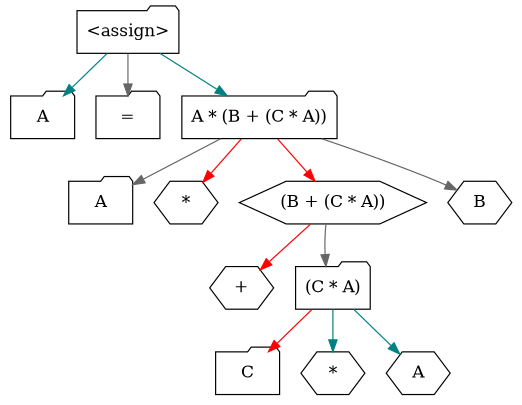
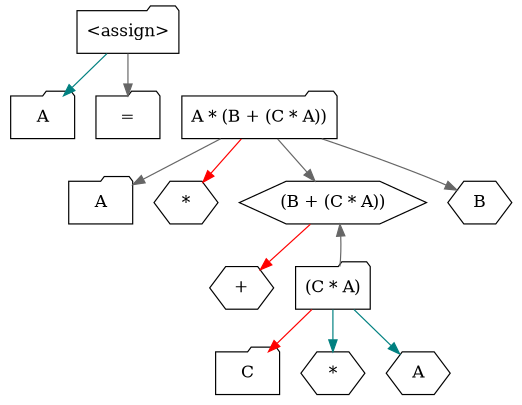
(188, 71) -> none
(292, 155) -> (292, 155)
(325, 239) -> (341, 251)
